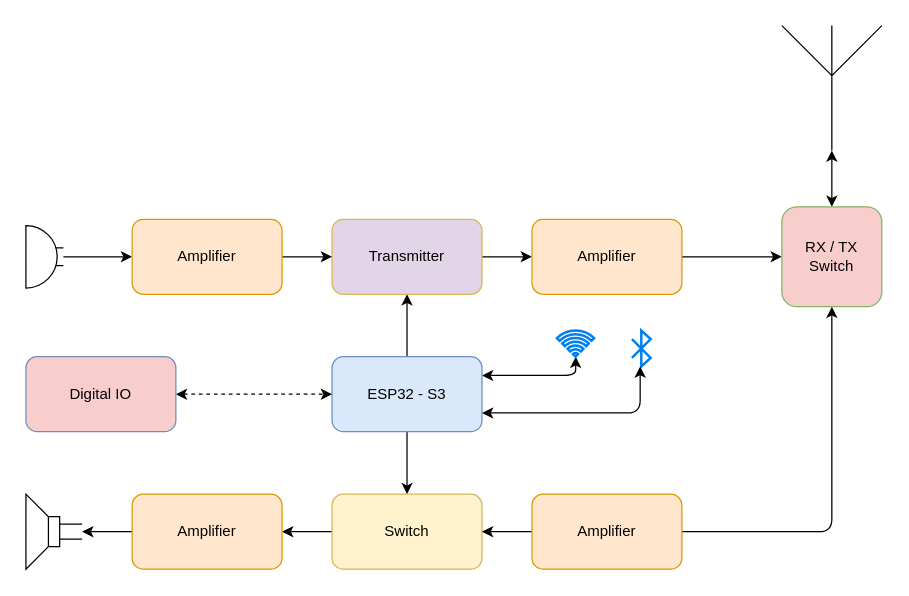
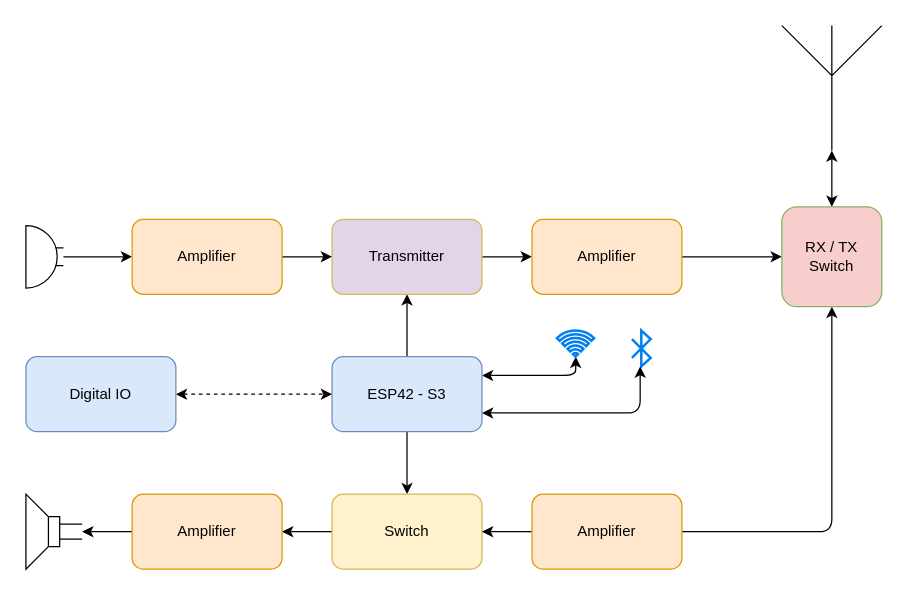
(101, 394) -> (101, 394)
(407, 394) -> (407, 394)
